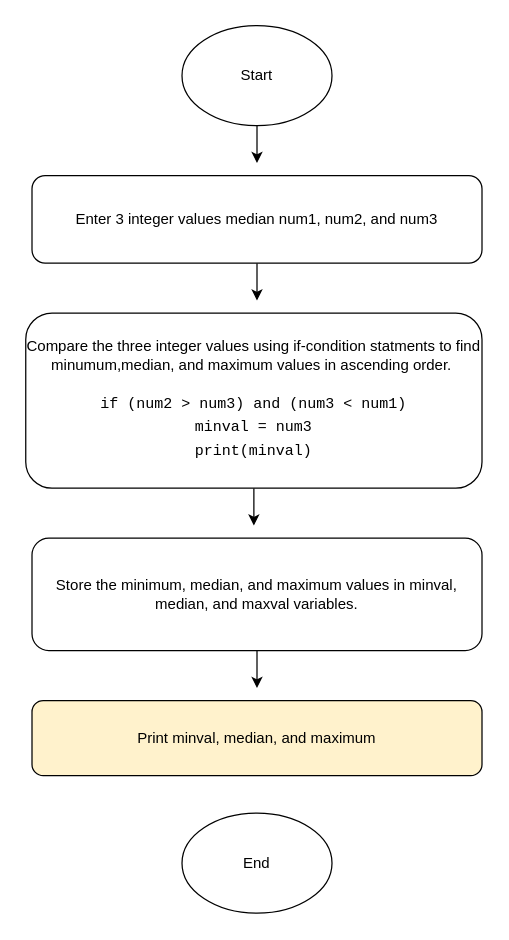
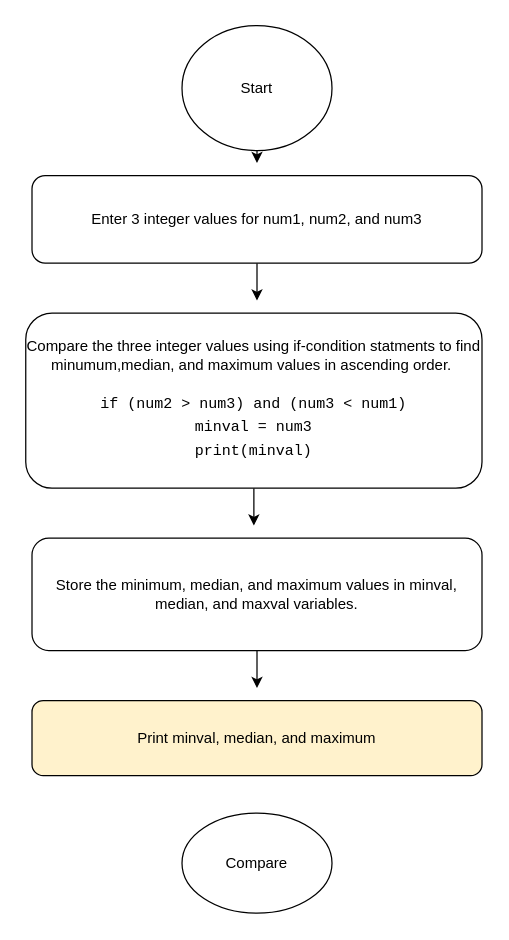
(257, 76) -> (257, 88)
(257, 219) -> (257, 219)
(257, 863) -> (257, 863)
